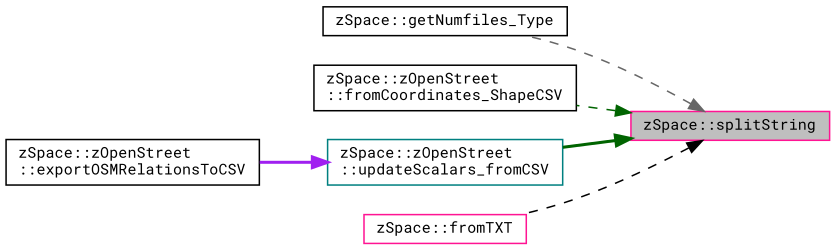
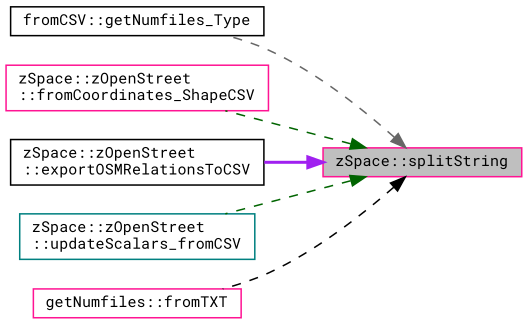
(445, 21) -> (137, 21)
(445, 88) -> (137, 88)
(589, 144) -> (288, 197)
(286, 162) -> (286, 162)
(445, 229) -> (137, 303)
